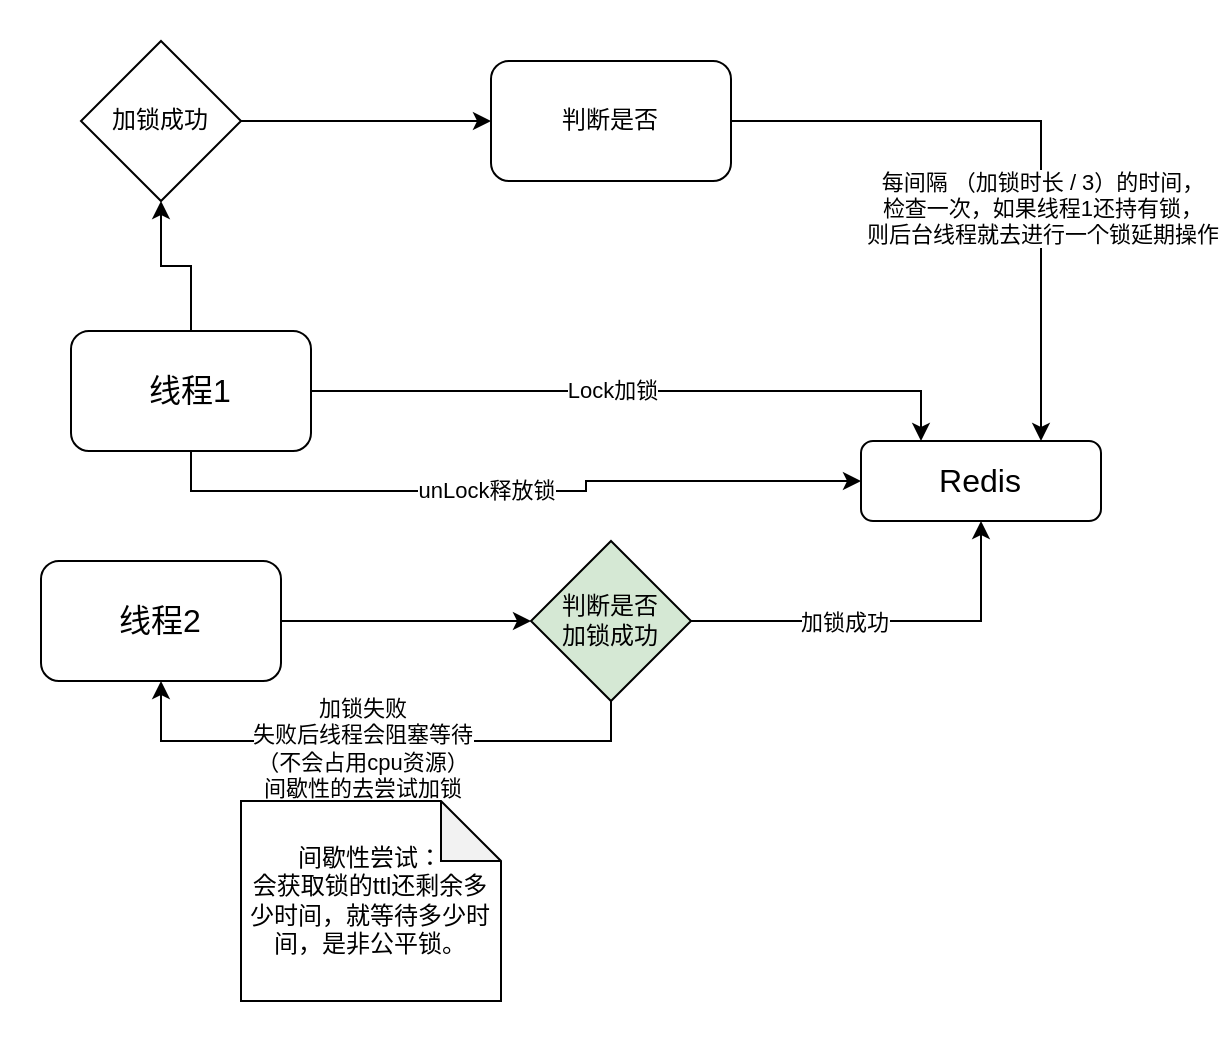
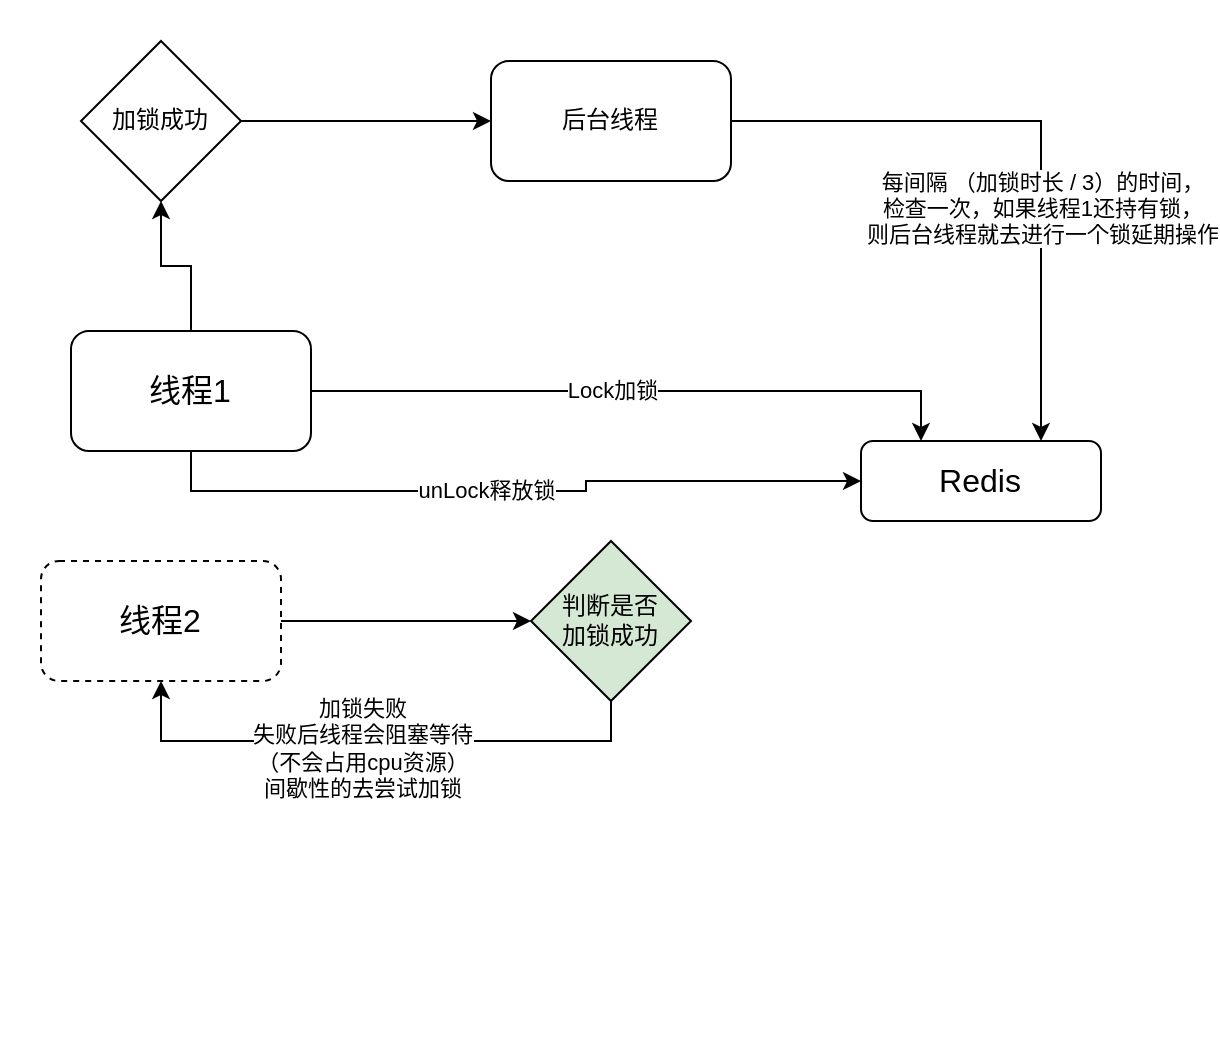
(611, 121) -> (611, 121)
(161, 621) -> (161, 621)
(879, 621) -> none
(371, 901) -> none
